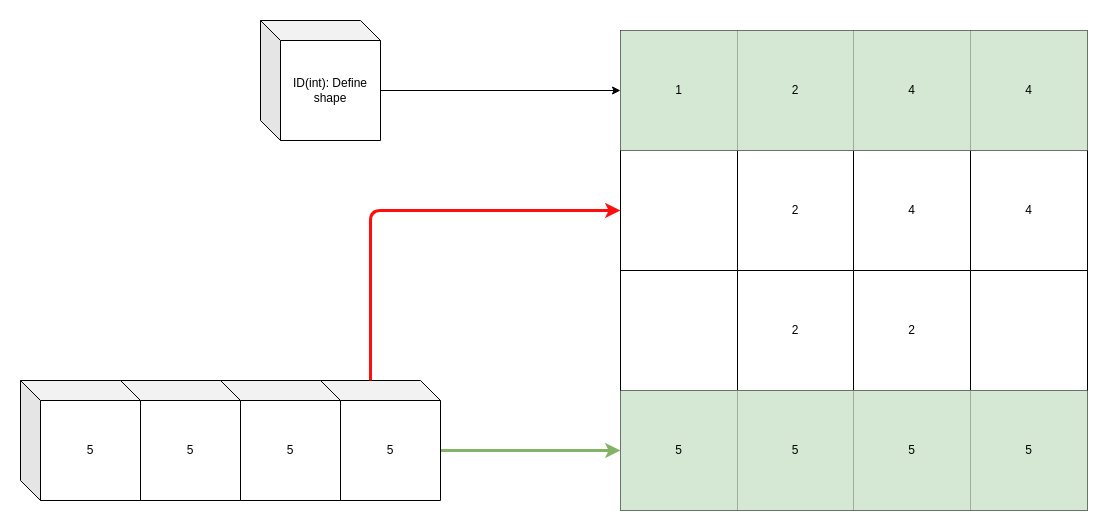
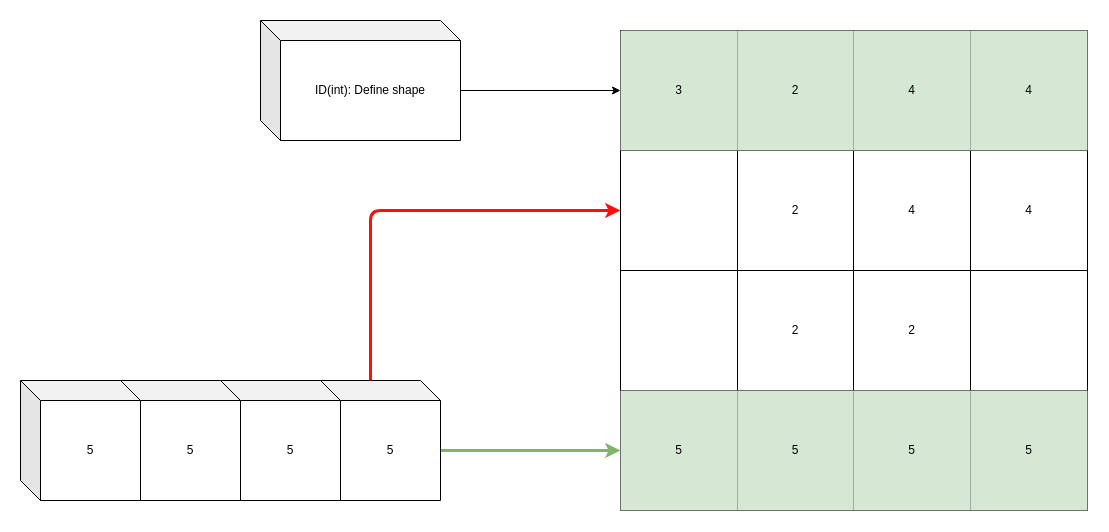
(321, 81) -> (361, 81)
(679, 91) -> (679, 91)
